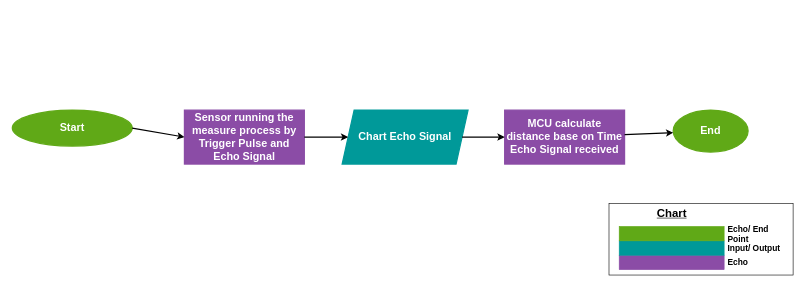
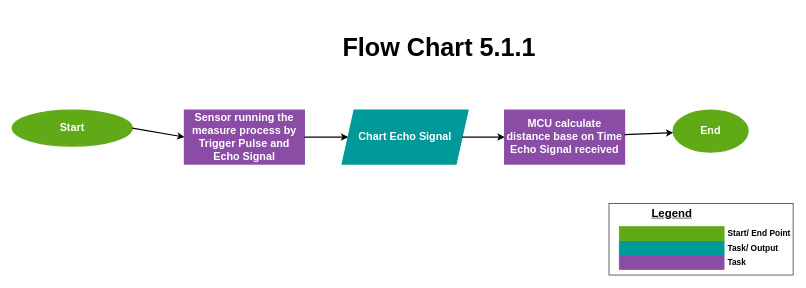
none -> (440, 48)
(672, 214) -> (672, 214)
(760, 234) -> (760, 234)
(756, 248) -> (755, 248)
(738, 263) -> (738, 263)
